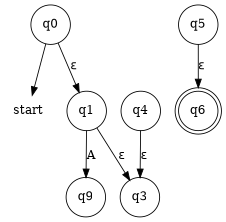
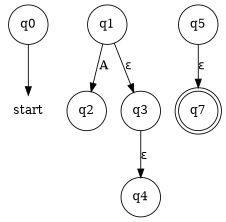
(67, 64) -> none
(198, 111) -> (198, 111)
(140, 150) -> (141, 150)
(86, 197) -> (87, 111)
